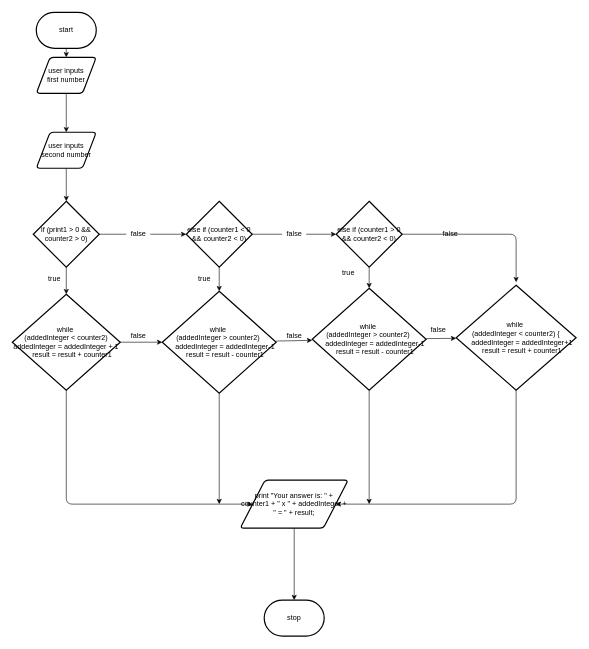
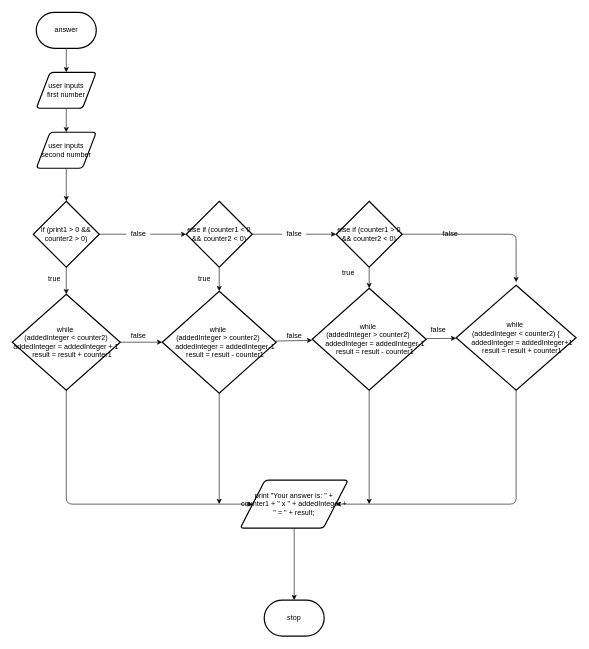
(66, 30) -> (66, 30)
(66, 75) -> (66, 90)
